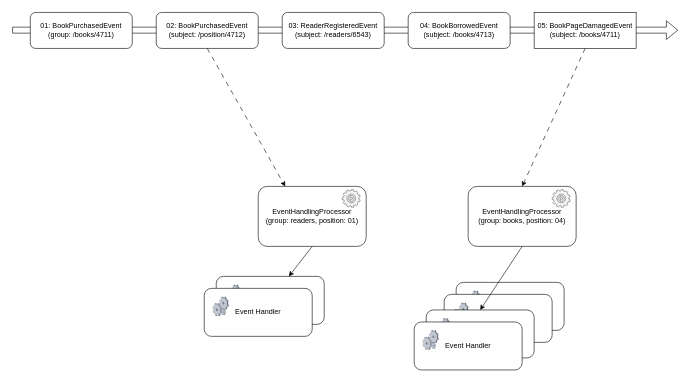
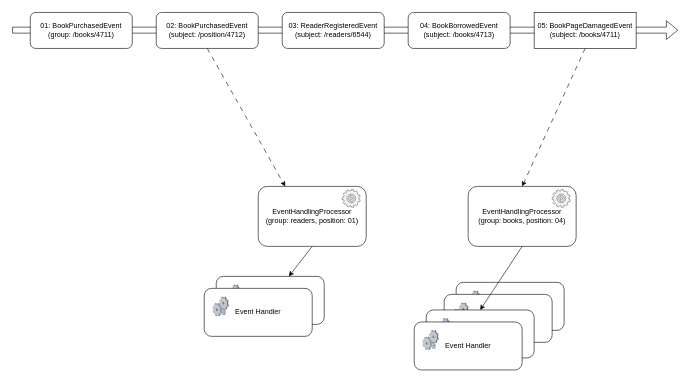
(333, 30) -> (333, 30)
